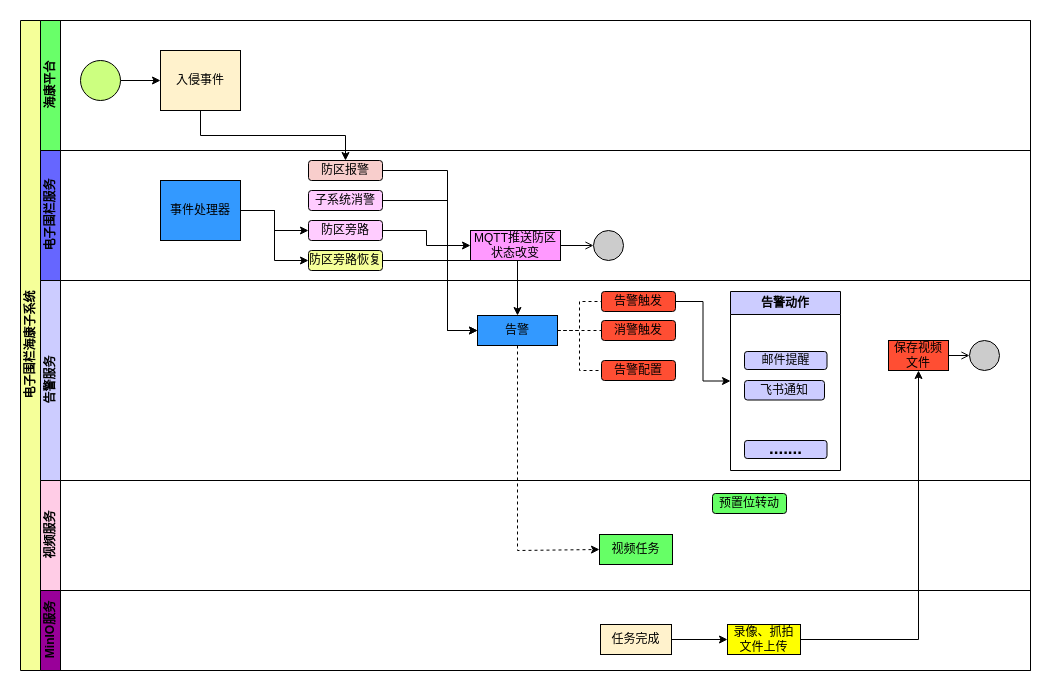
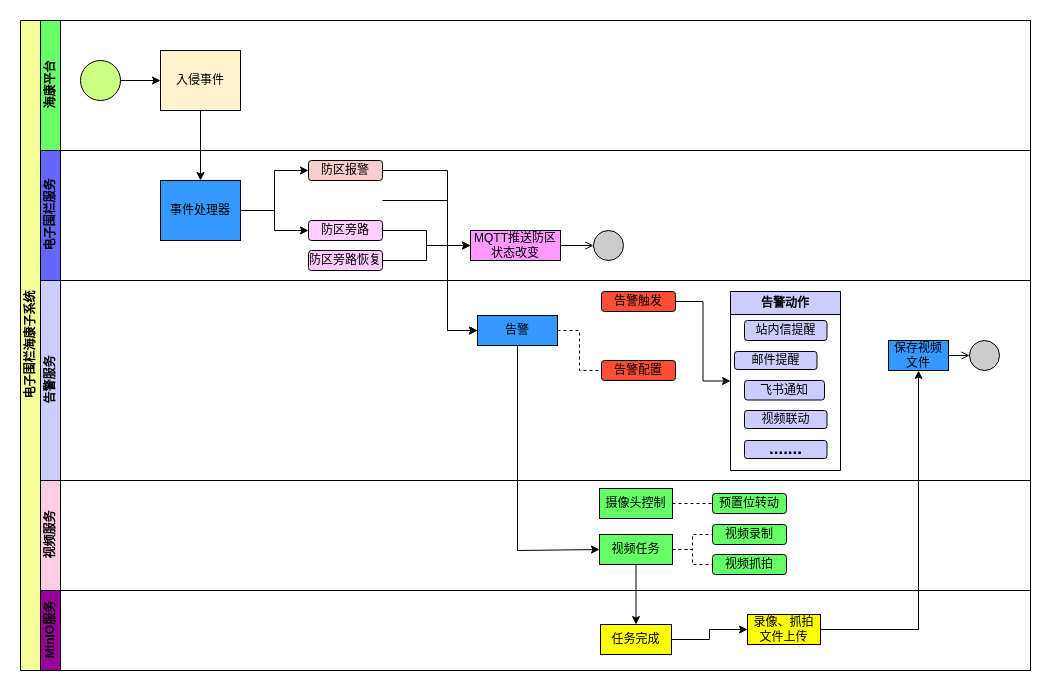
(281, 136) -> (201, 153)
none -> (275, 177)
(346, 201) -> none
(275, 260) -> none
(346, 261) -> (346, 261)
(518, 284) -> (427, 256)
(580, 306) -> none
(592, 331) -> none
(639, 331) -> none
none -> (786, 331)
(919, 356) -> (919, 356)
(786, 361) -> (776, 361)
none -> (786, 420)
(518, 486) -> (518, 486)
none -> (636, 504)
none -> (693, 504)
none -> (697, 535)
none -> (750, 535)
none -> (696, 565)
none -> (750, 565)
none -> (636, 592)
(636, 640) -> (636, 640)
(764, 640) -> (784, 630)
